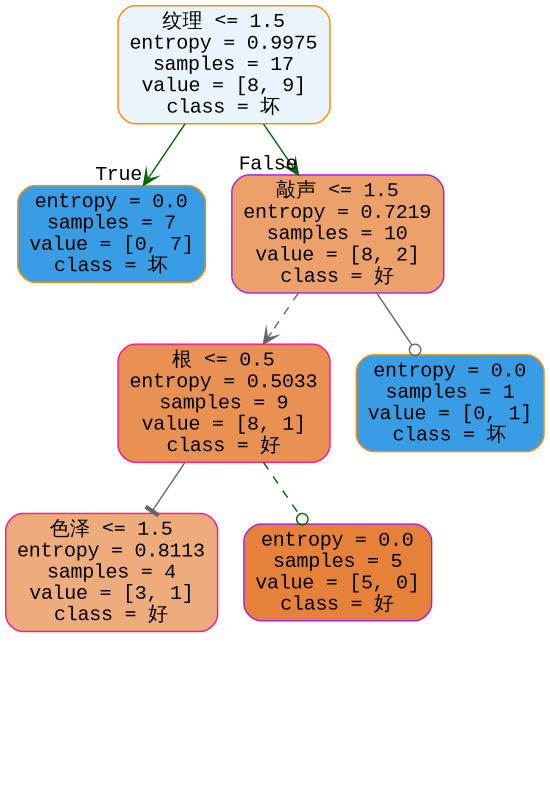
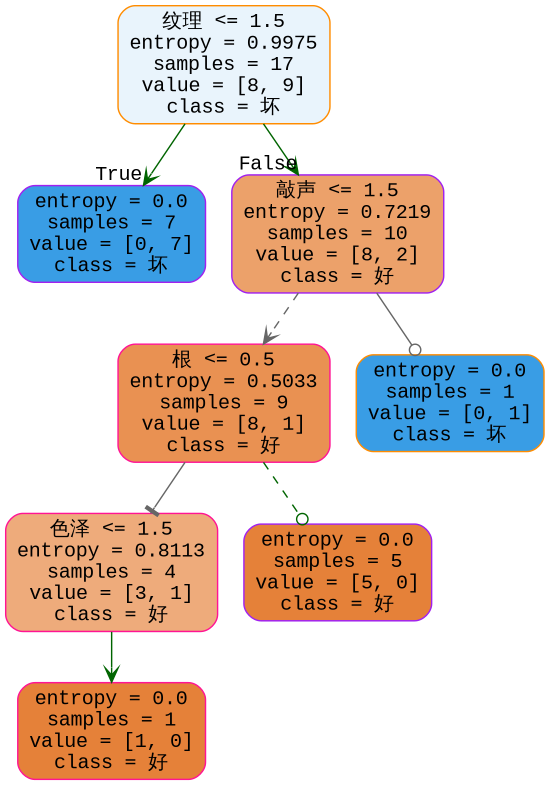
(112, 234) -> (112, 234)
none -> (112, 731)
